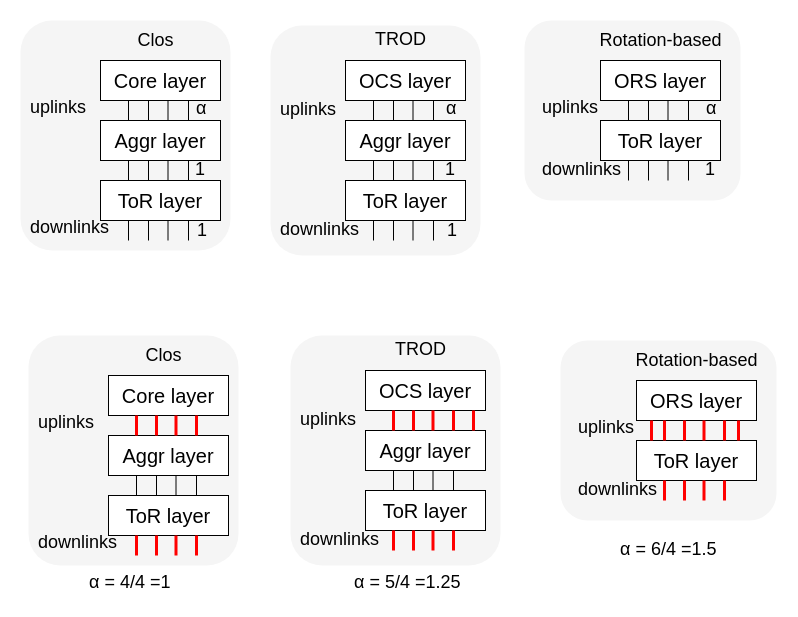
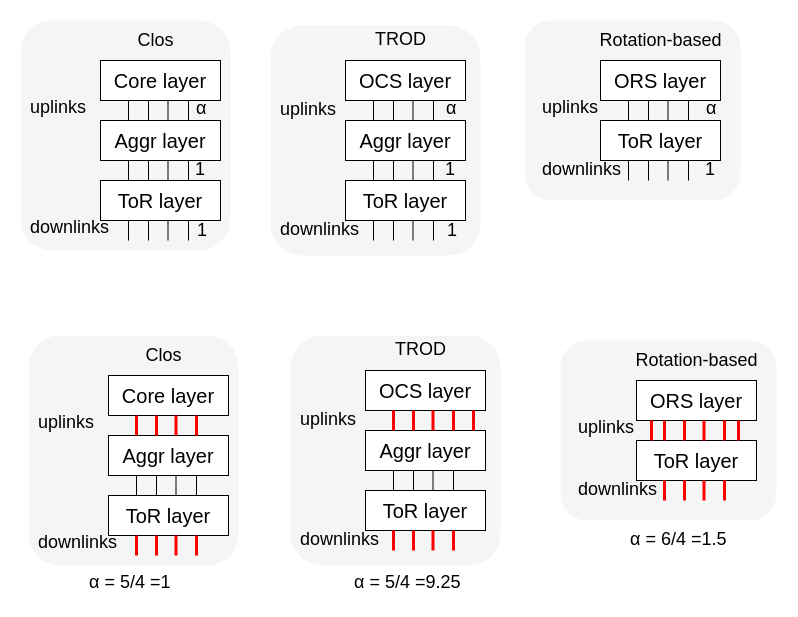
(688, 548) -> (698, 538)
(118, 580) -> (118, 580)
(392, 580) -> (392, 580)
